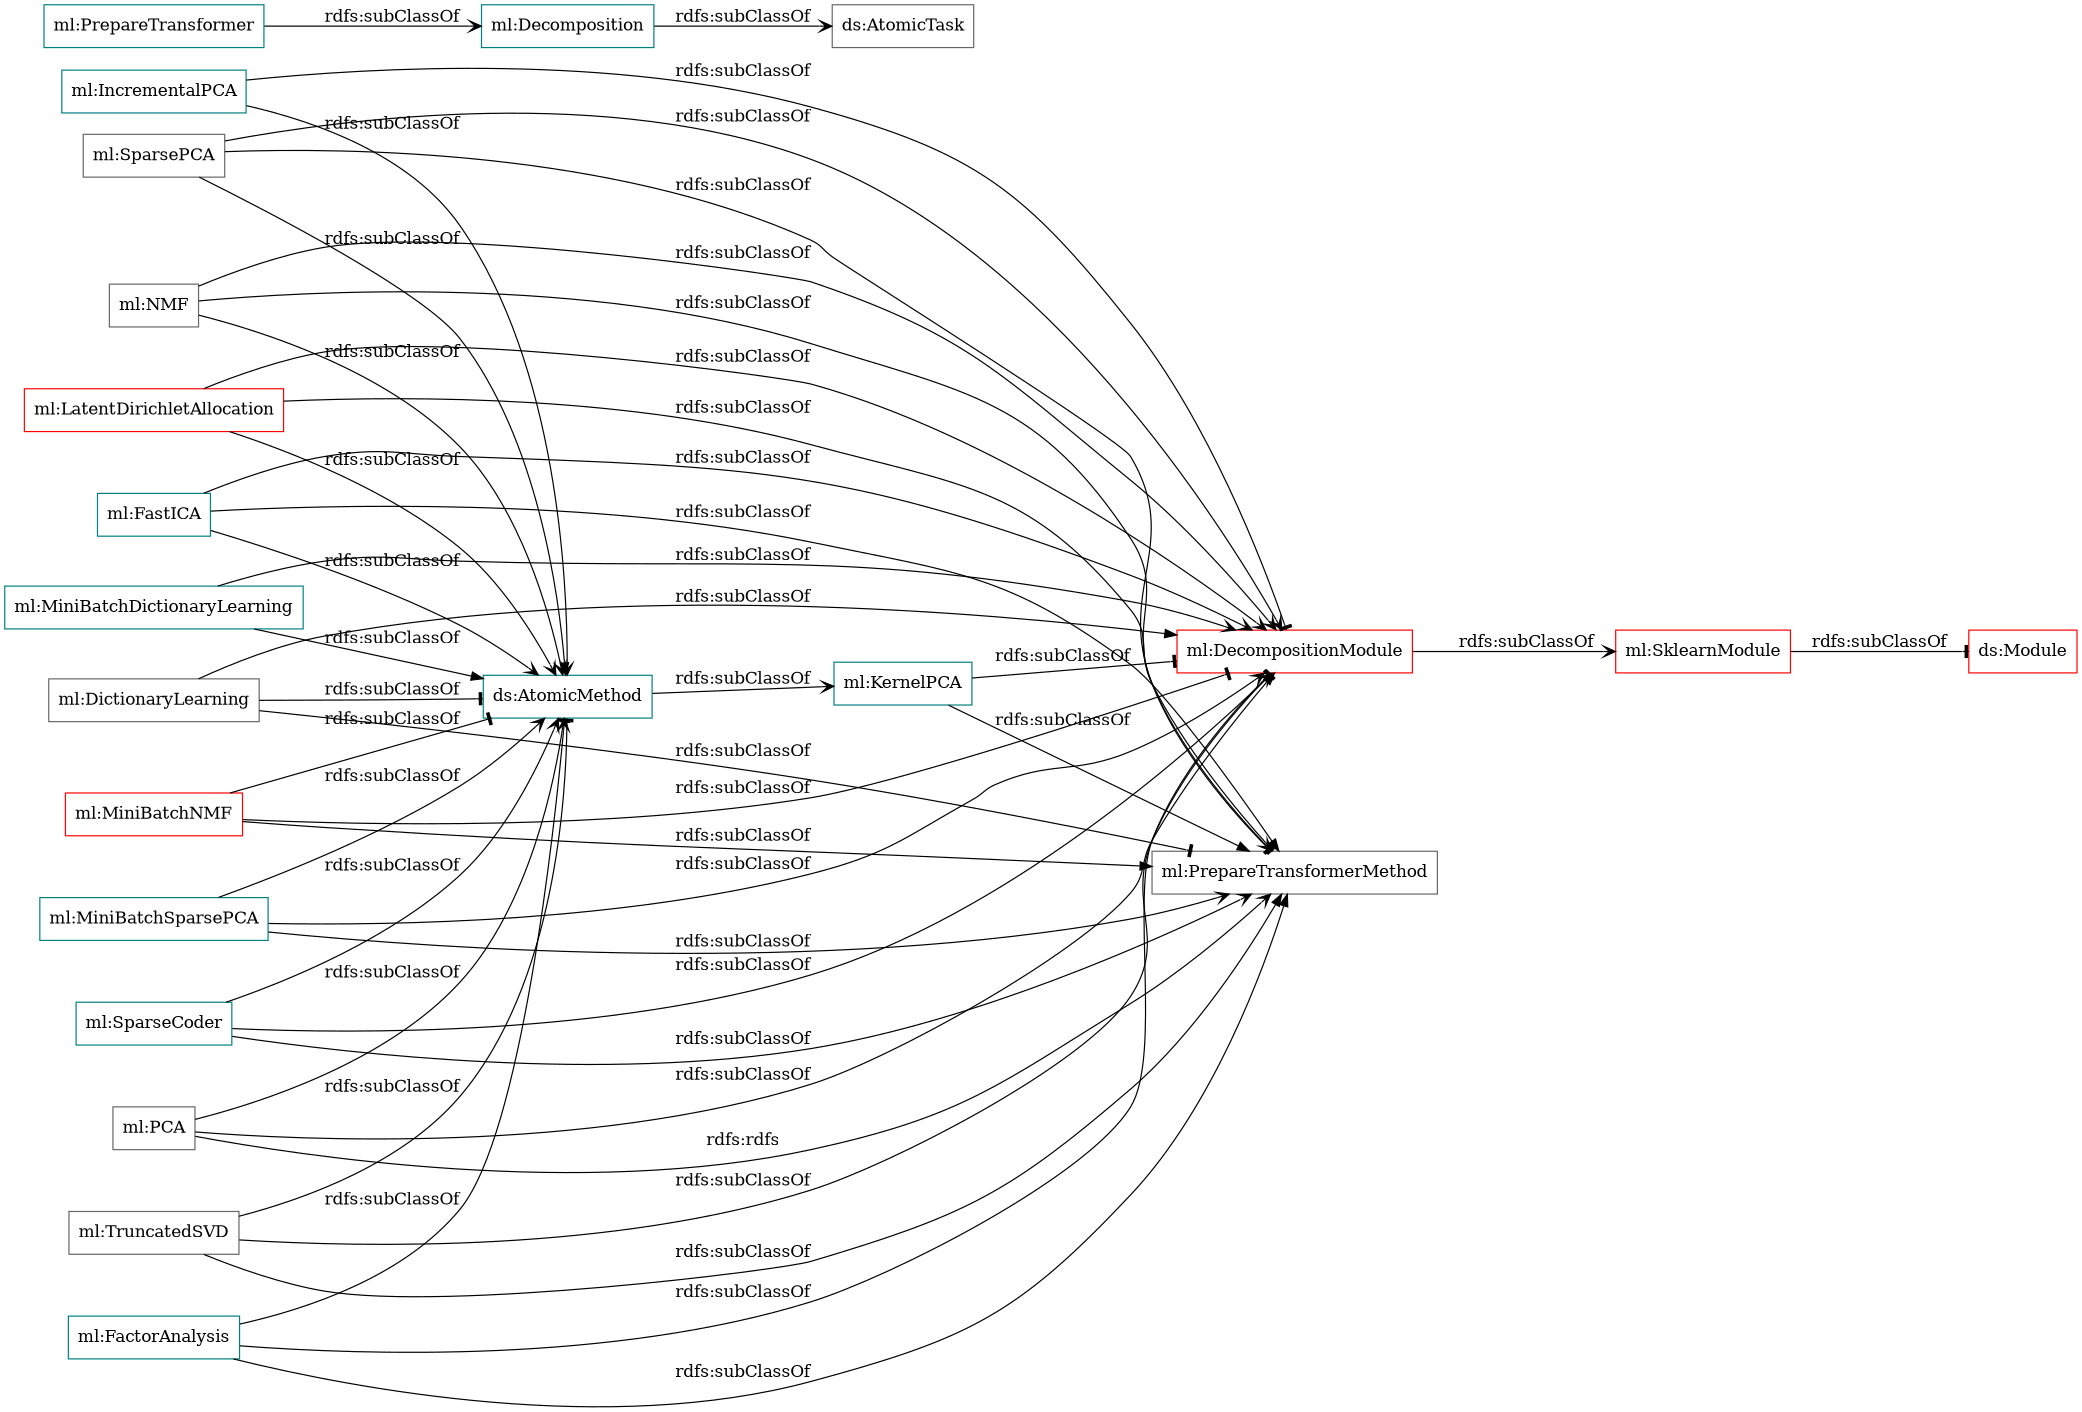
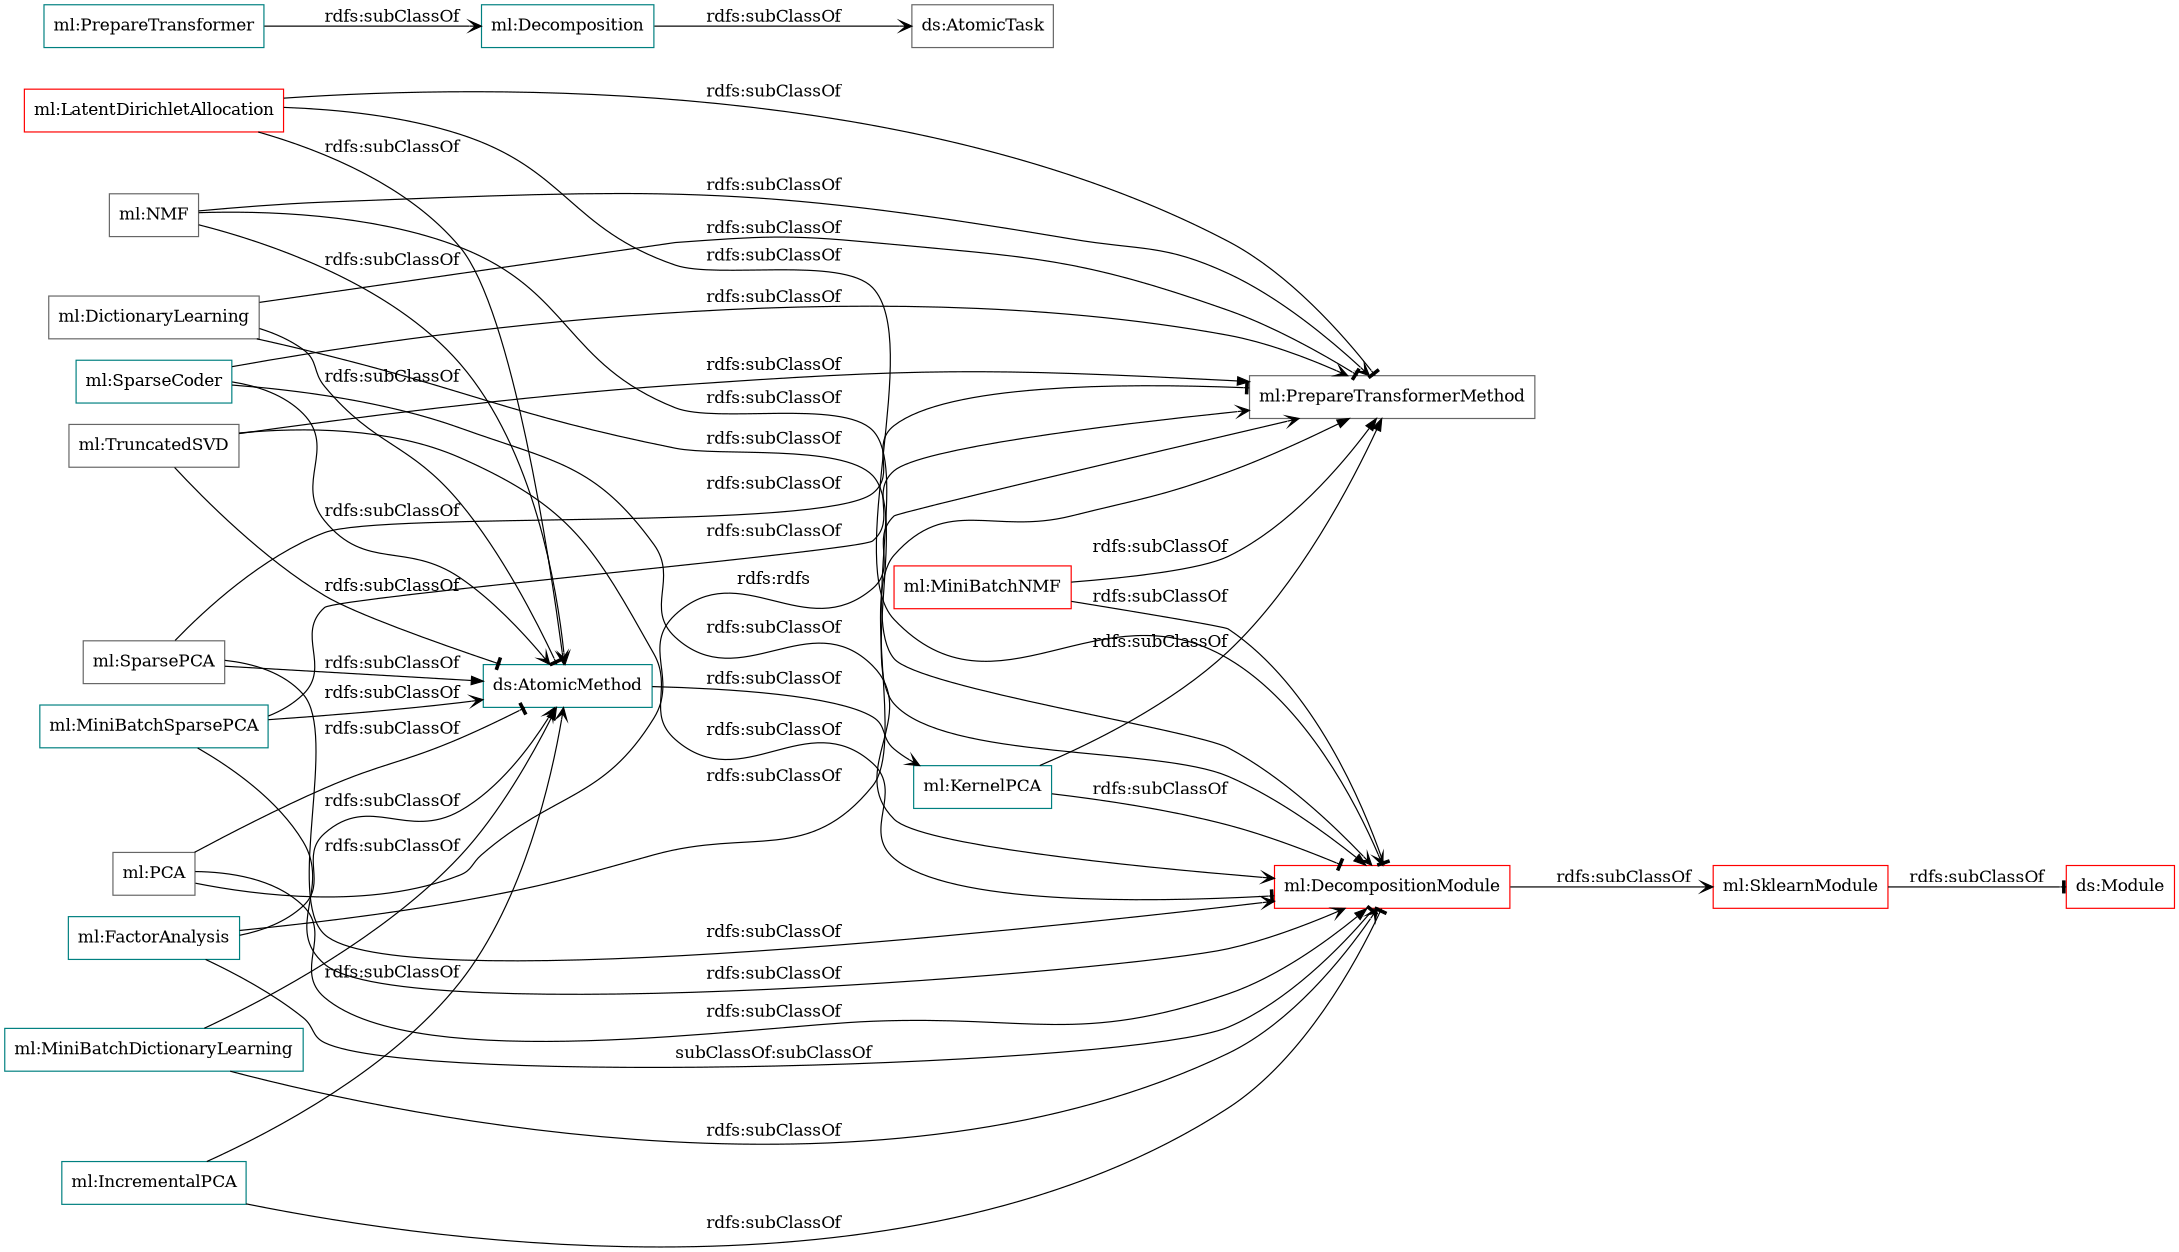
(154, 515) -> none
(358, 756) -> none
(743, 1293) -> (774, 1054)
